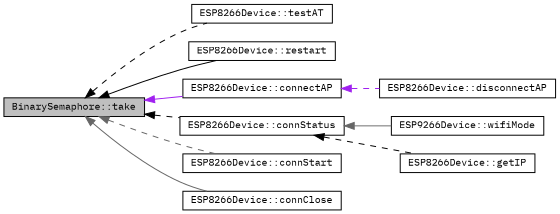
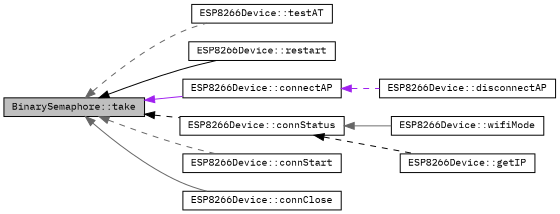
(146, 51) -> (146, 51)
(468, 126) -> (468, 126)
